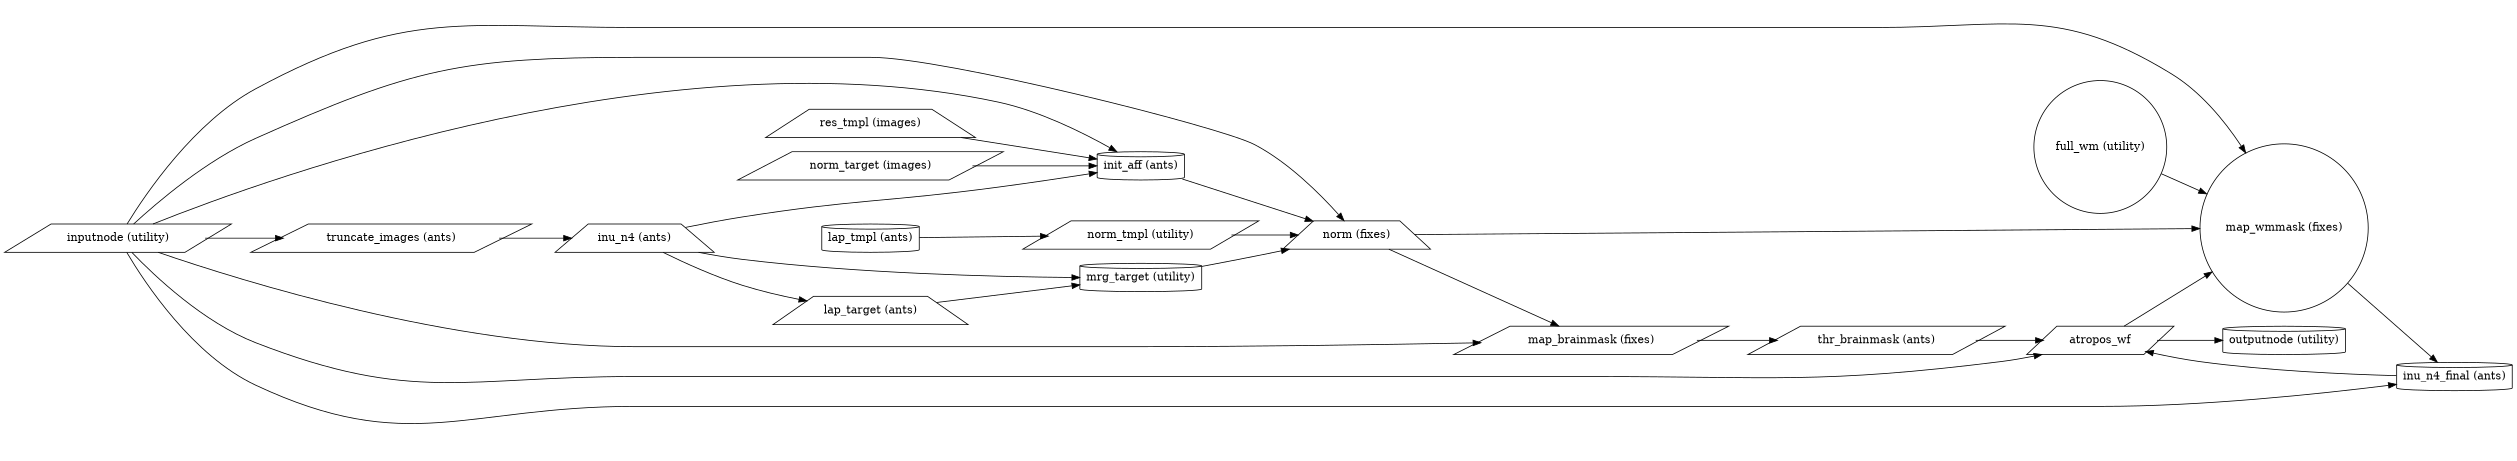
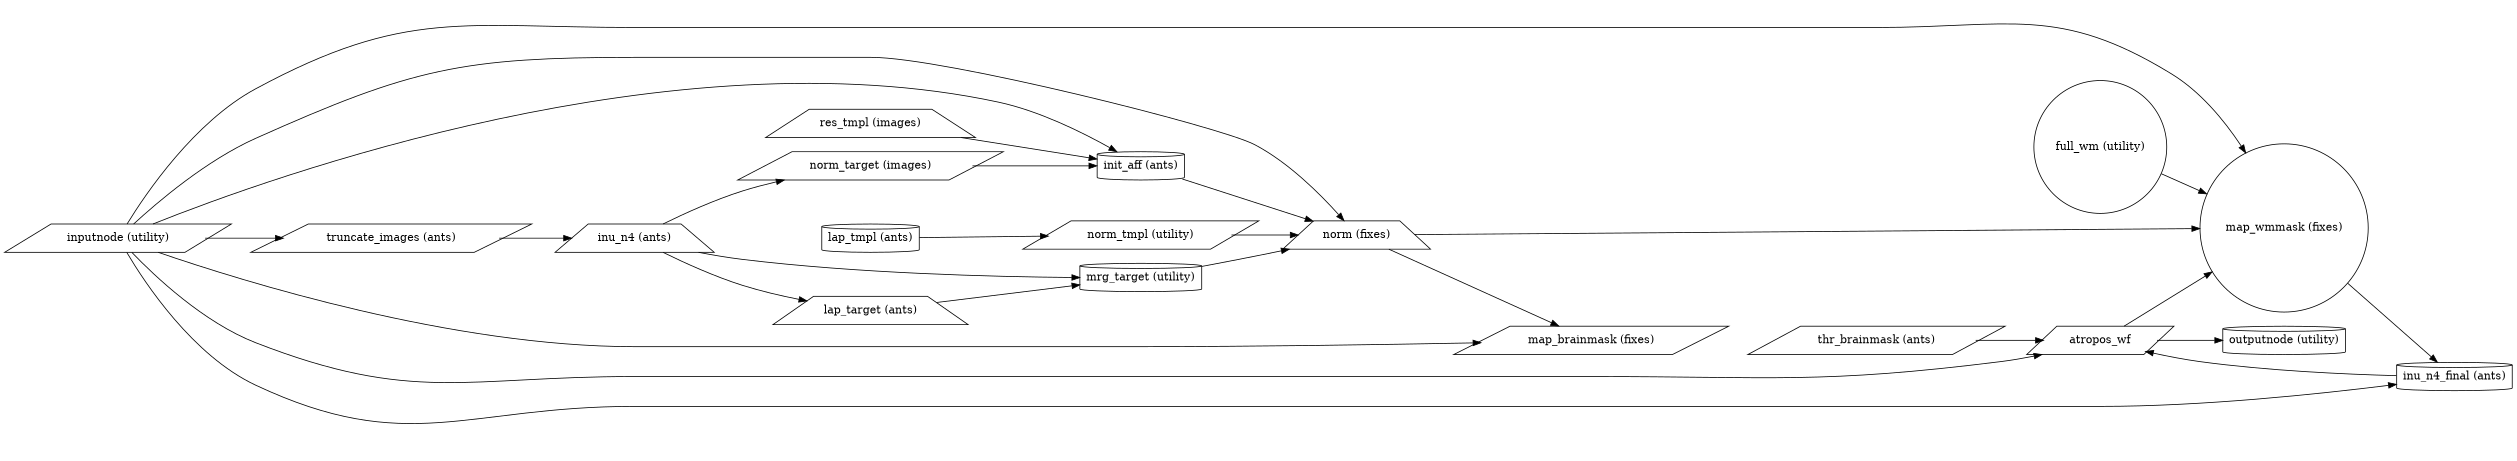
(887, 199) -> (718, 199)
(1733, 340) -> none
